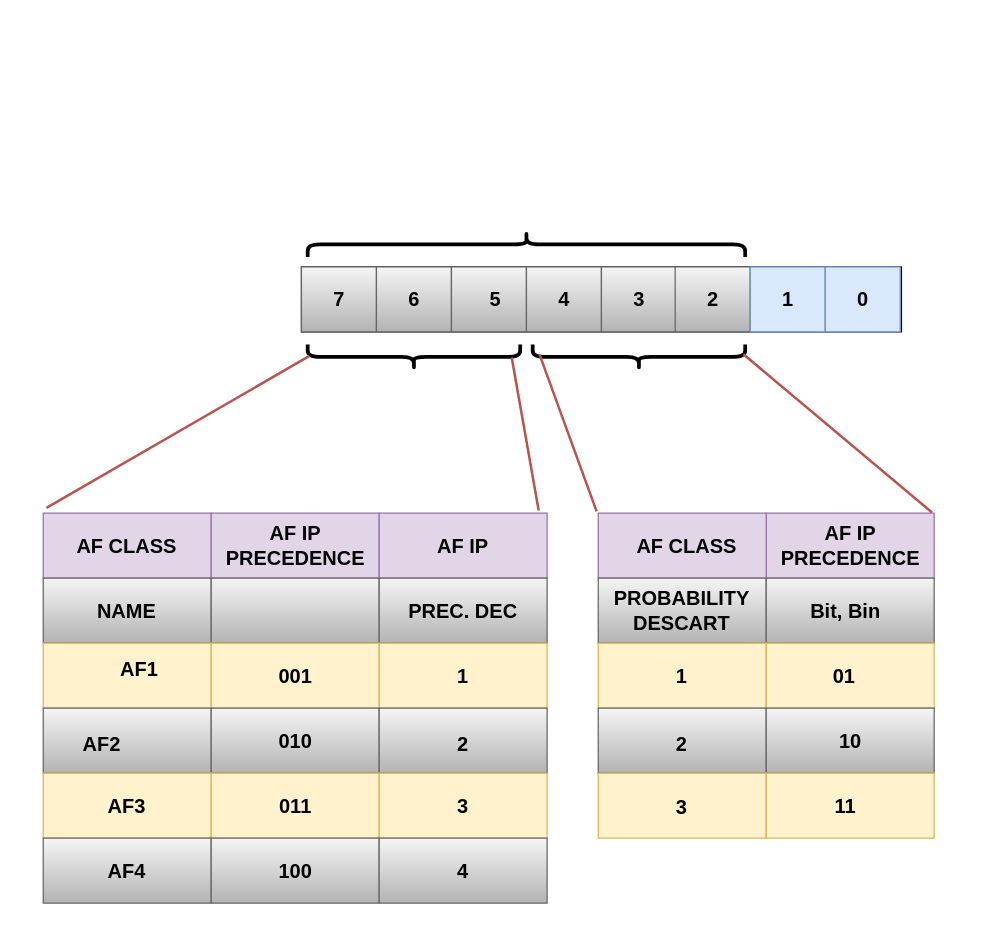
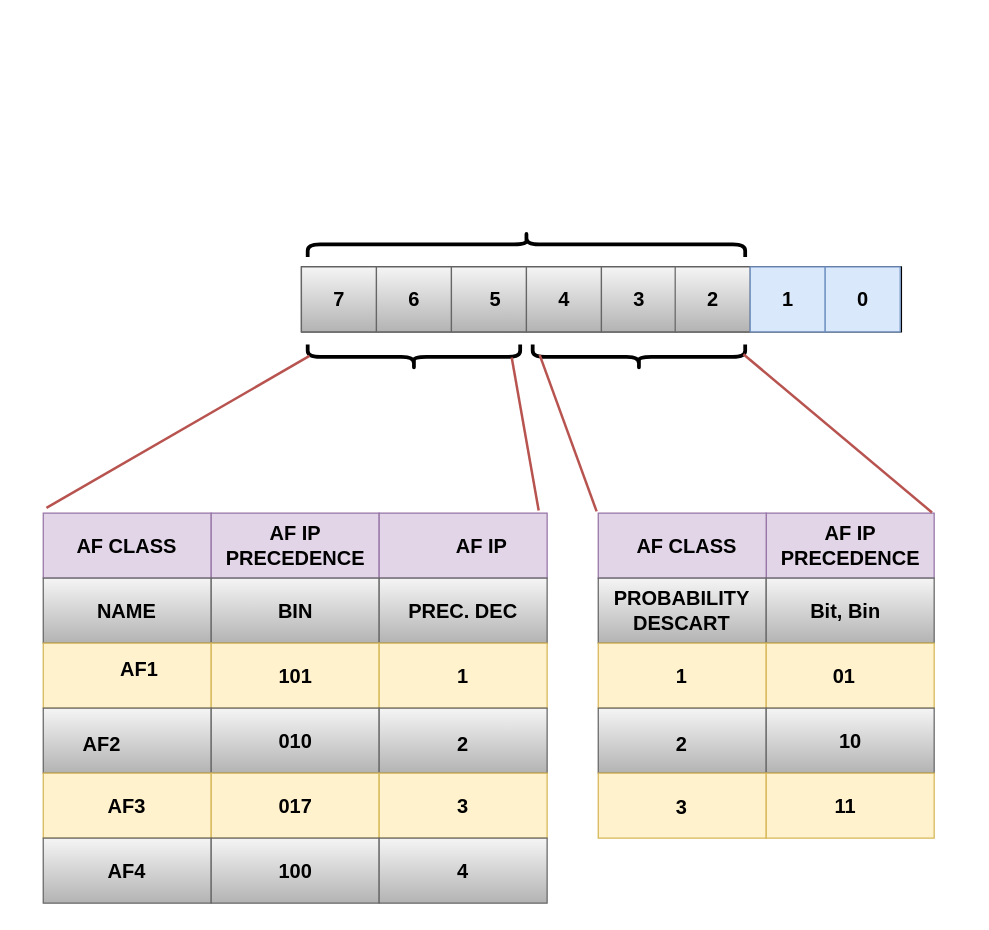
(463, 546) -> (482, 546)
none -> (295, 611)
(296, 676) -> (296, 676)
(296, 806) -> (296, 806)
